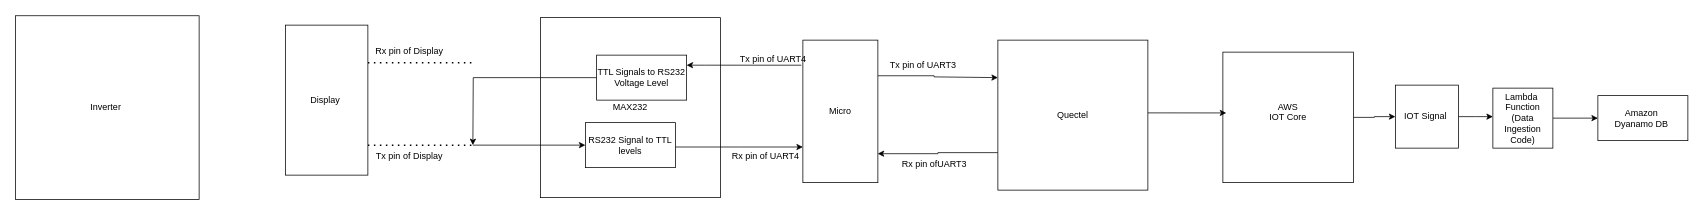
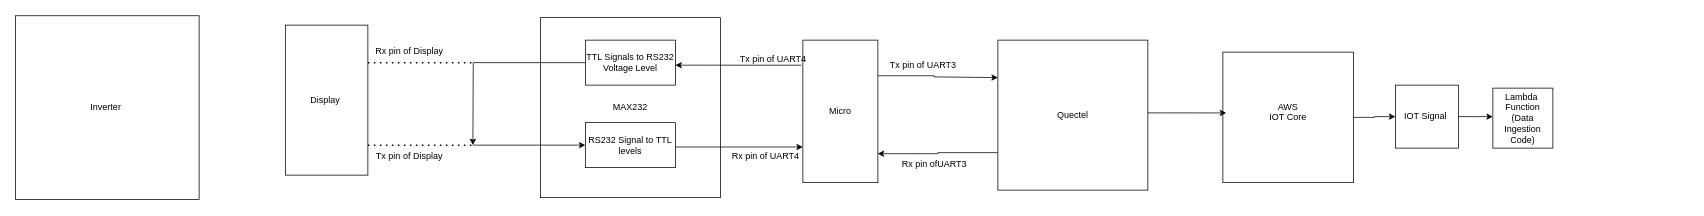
(642, 78) -> (630, 63)
(1591, 118) -> none
(1643, 118) -> none
